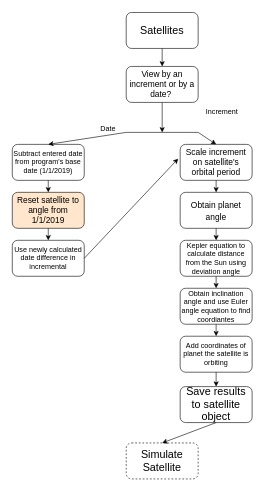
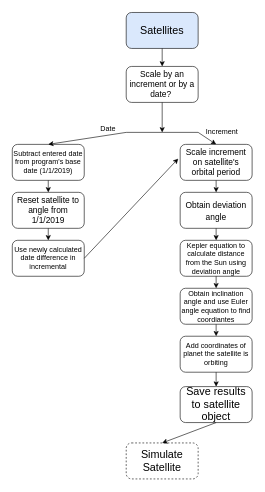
(162, 30) -> (162, 30)
(162, 84) -> (162, 84)
(222, 111) -> (222, 132)
(48, 210) -> (48, 210)
(216, 210) -> (216, 210)
